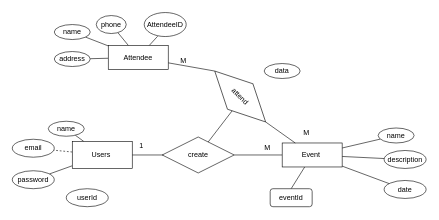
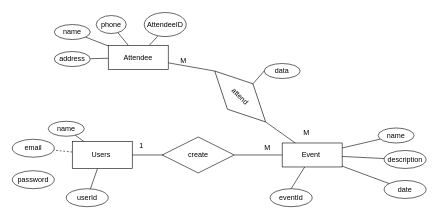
(221, 125) -> (258, 78)
(61, 170) -> (94, 178)
(291, 198) -> (291, 198)
